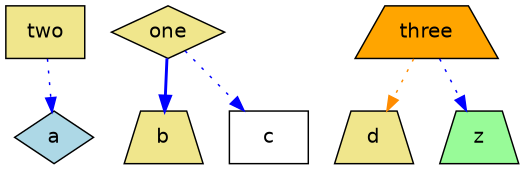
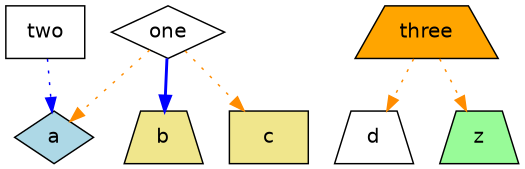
(45, 32) -> (45, 32)
(168, 32) -> (168, 32)
(209, 76) -> (209, 76)
(450, 78) -> (450, 78)
none -> (116, 81)
(269, 137) -> (269, 137)
(374, 137) -> (374, 137)
